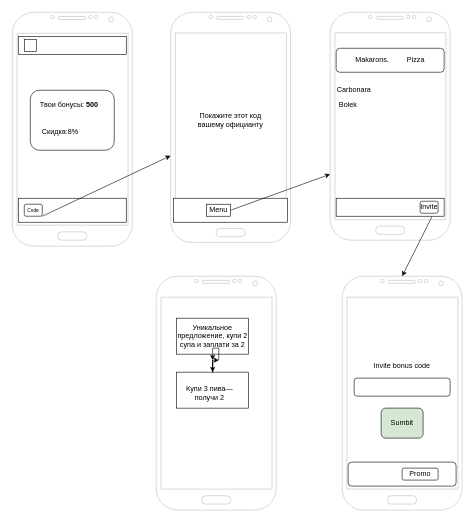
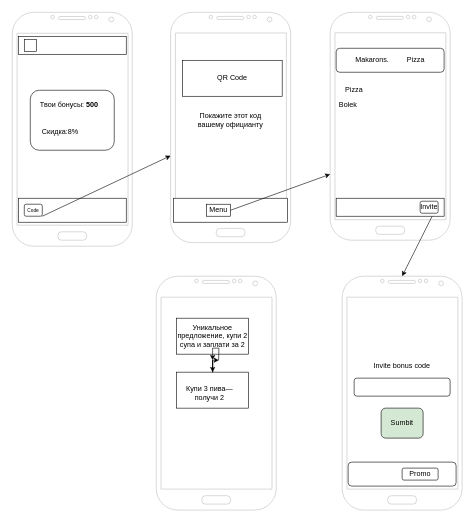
none -> (233, 78)
(354, 90) -> (354, 90)
